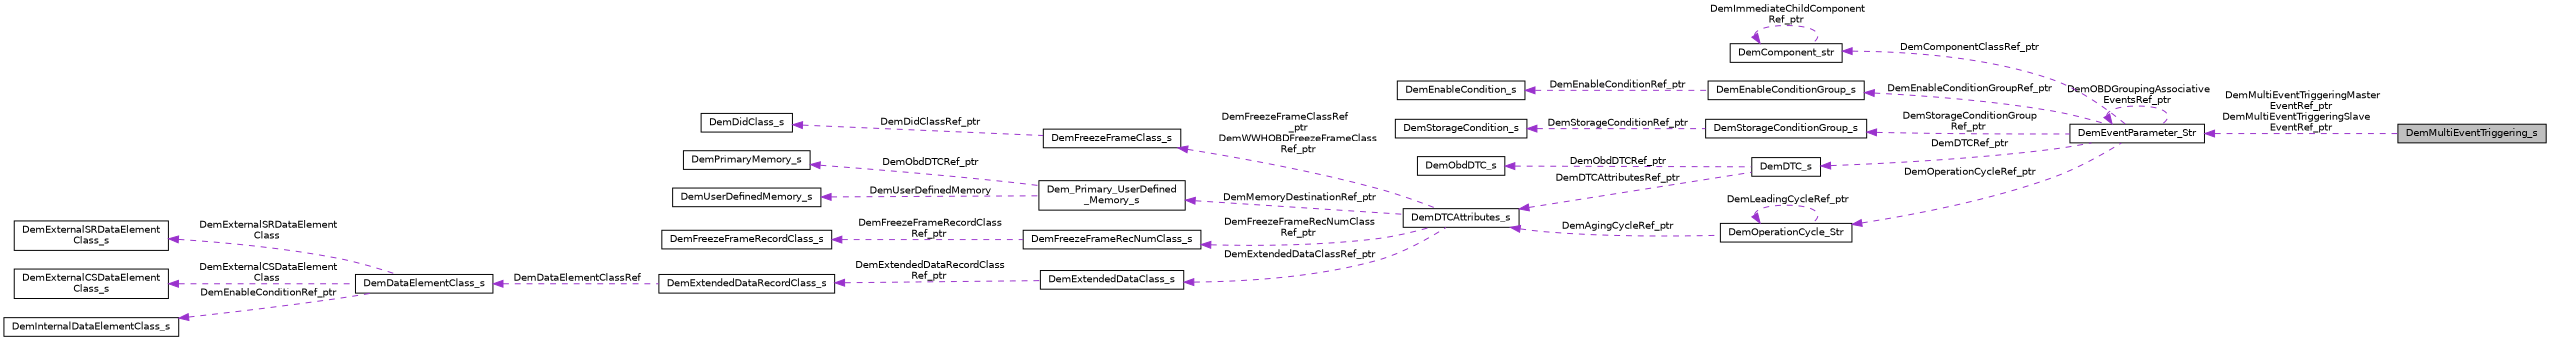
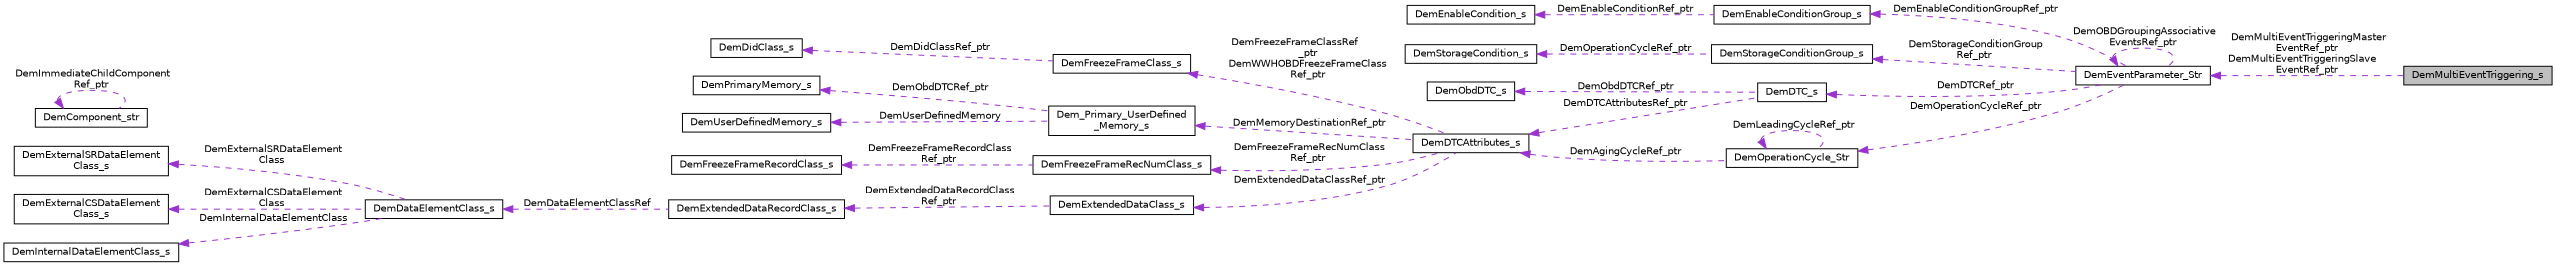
(1996, 65) -> none
(1616, 123) -> (1624, 49)
(267, 293) -> (272, 218)
